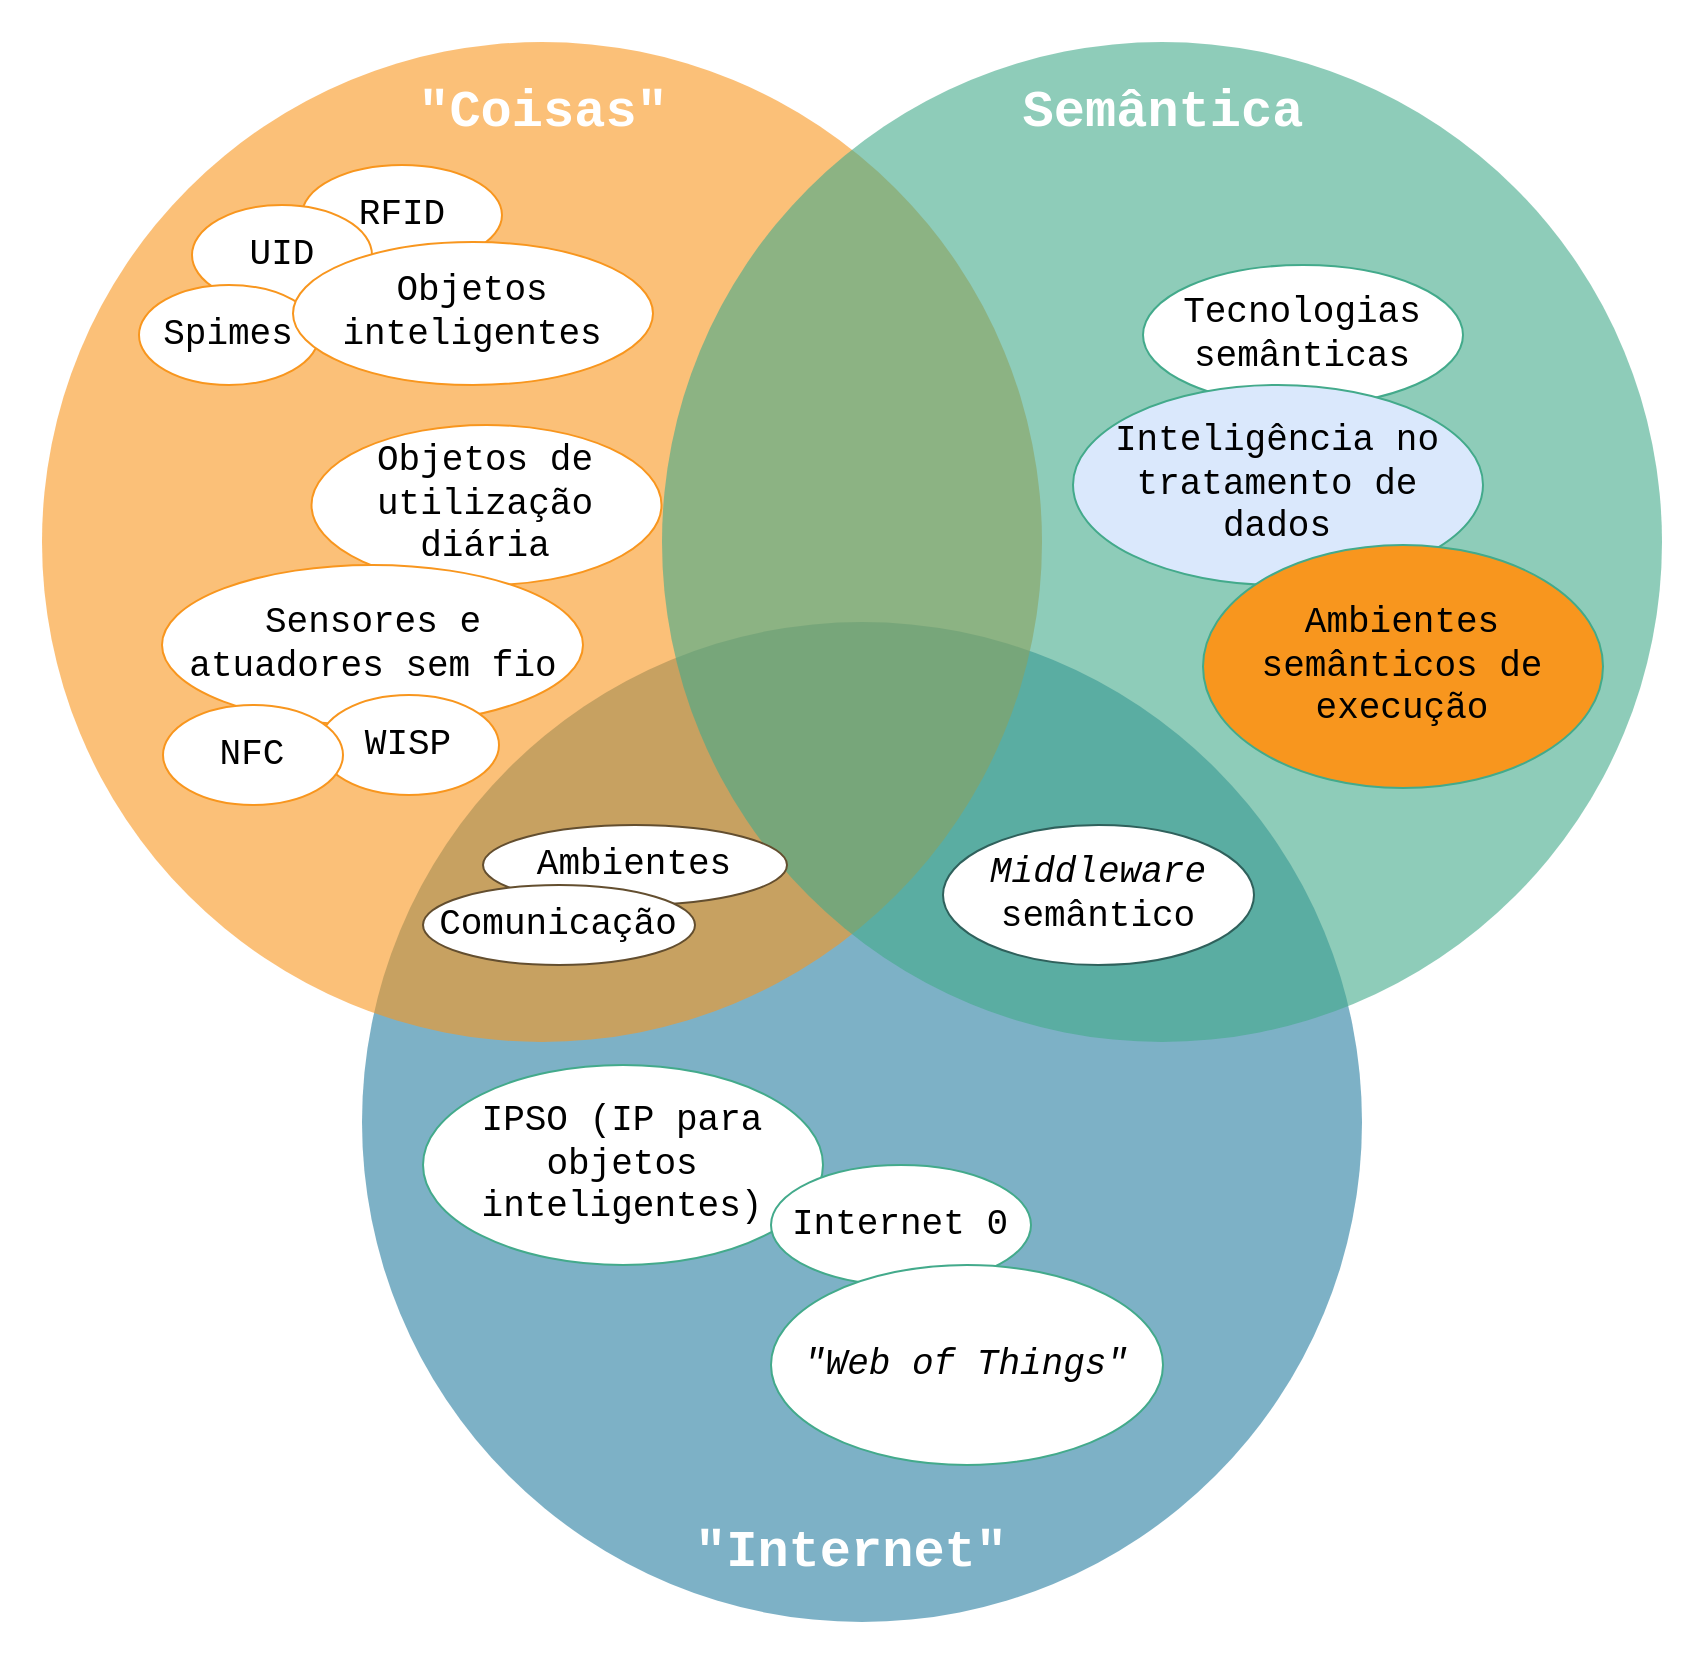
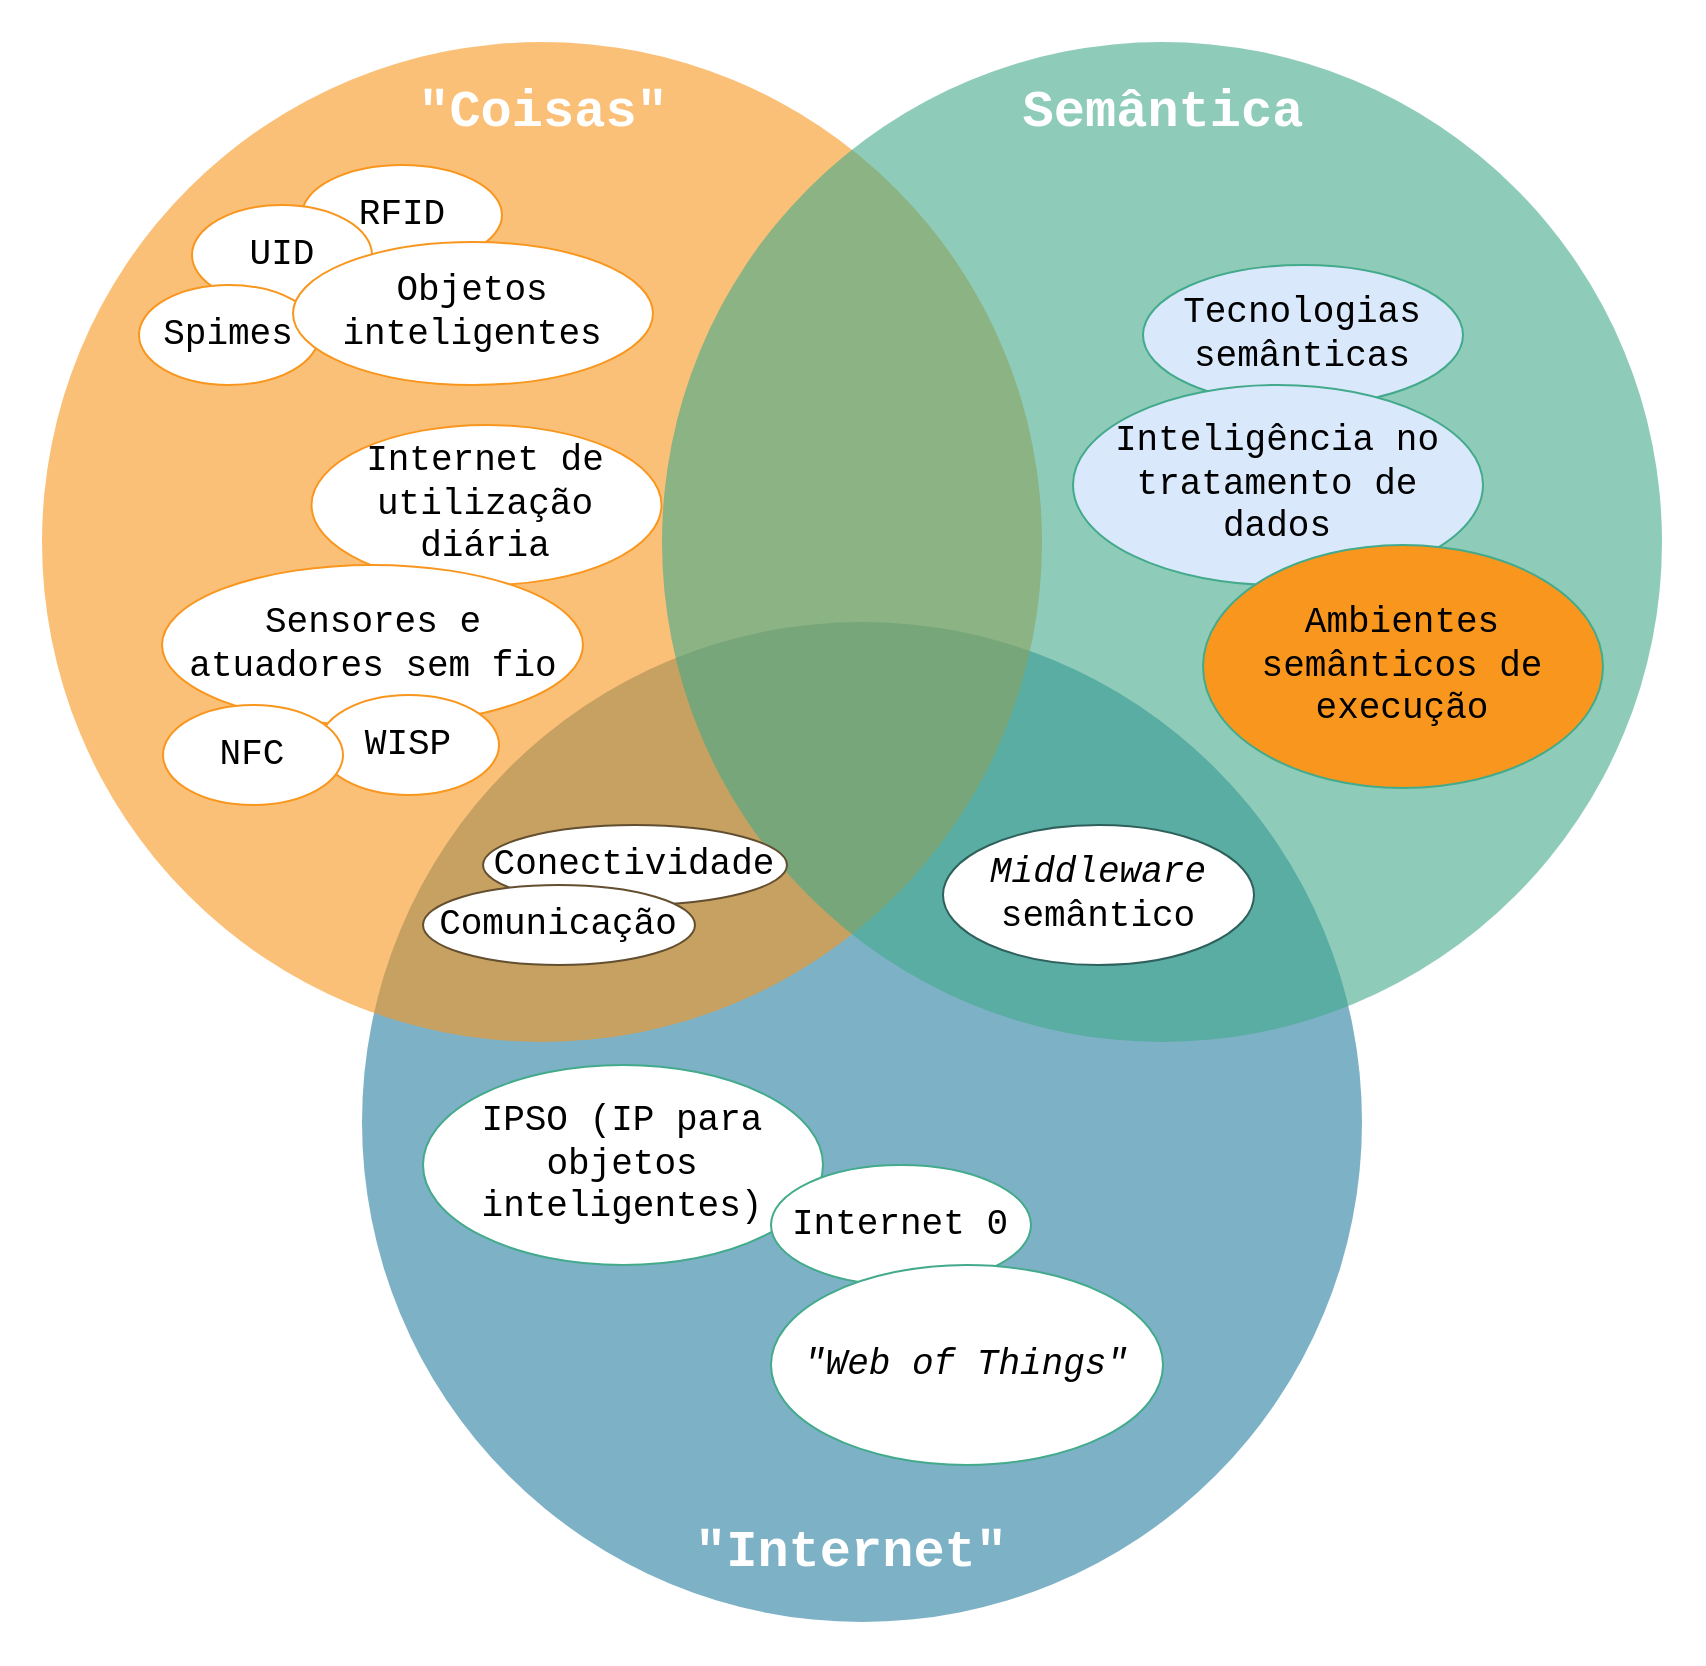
(1303, 335) -> (1303, 335)
(486, 505) -> (486, 505)
(635, 865) -> (635, 865)
